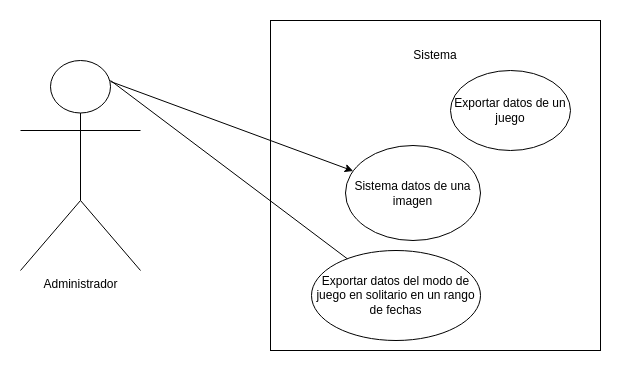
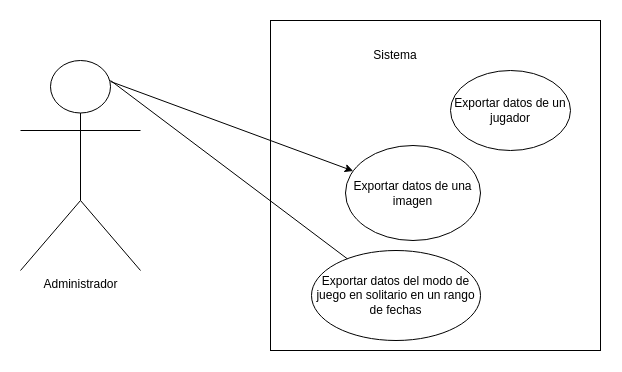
(436, 56) -> (396, 56)
(511, 111) -> (511, 111)
(413, 194) -> (413, 194)
